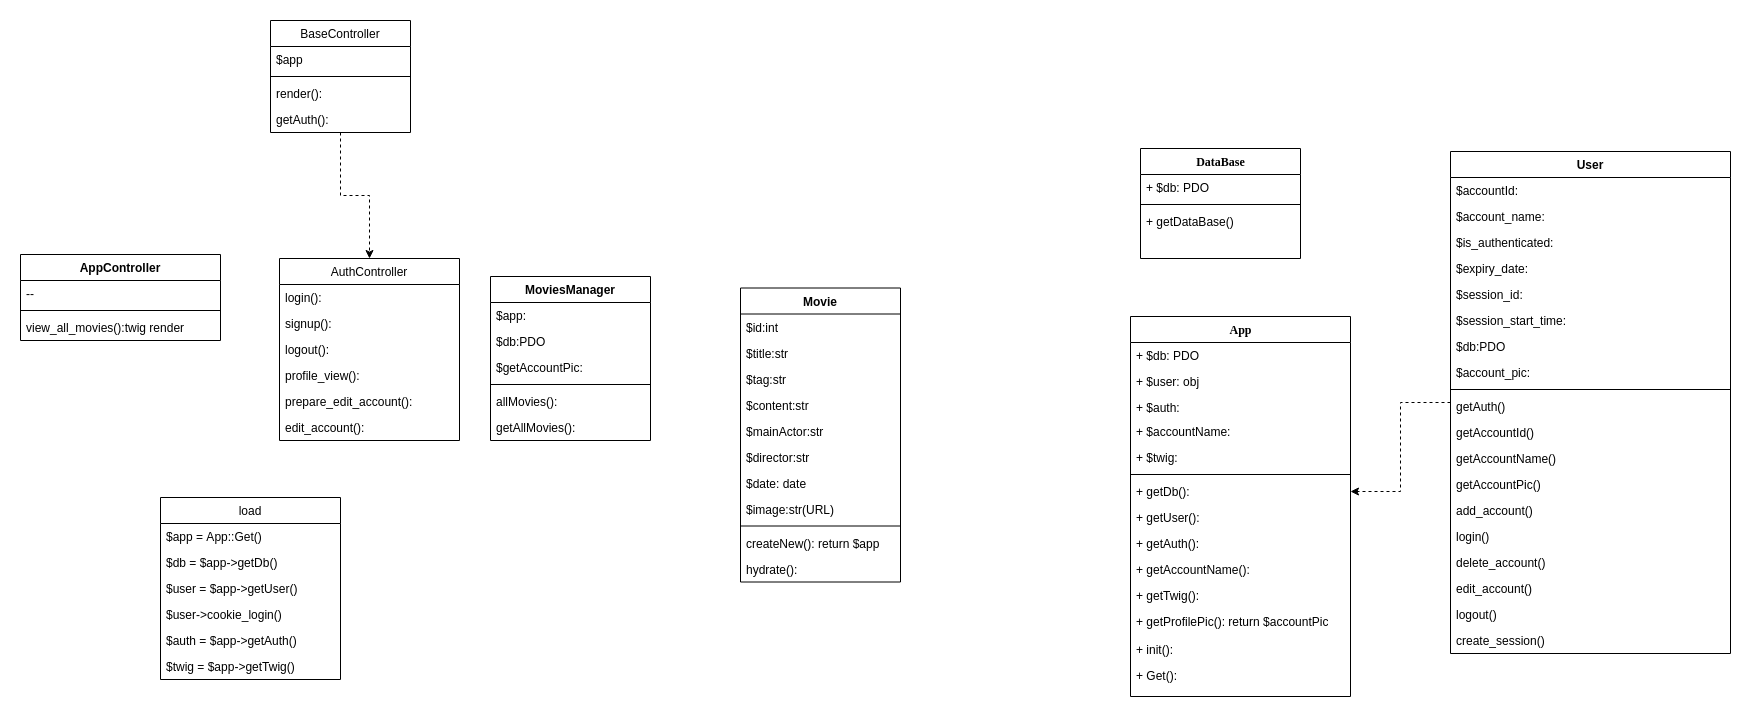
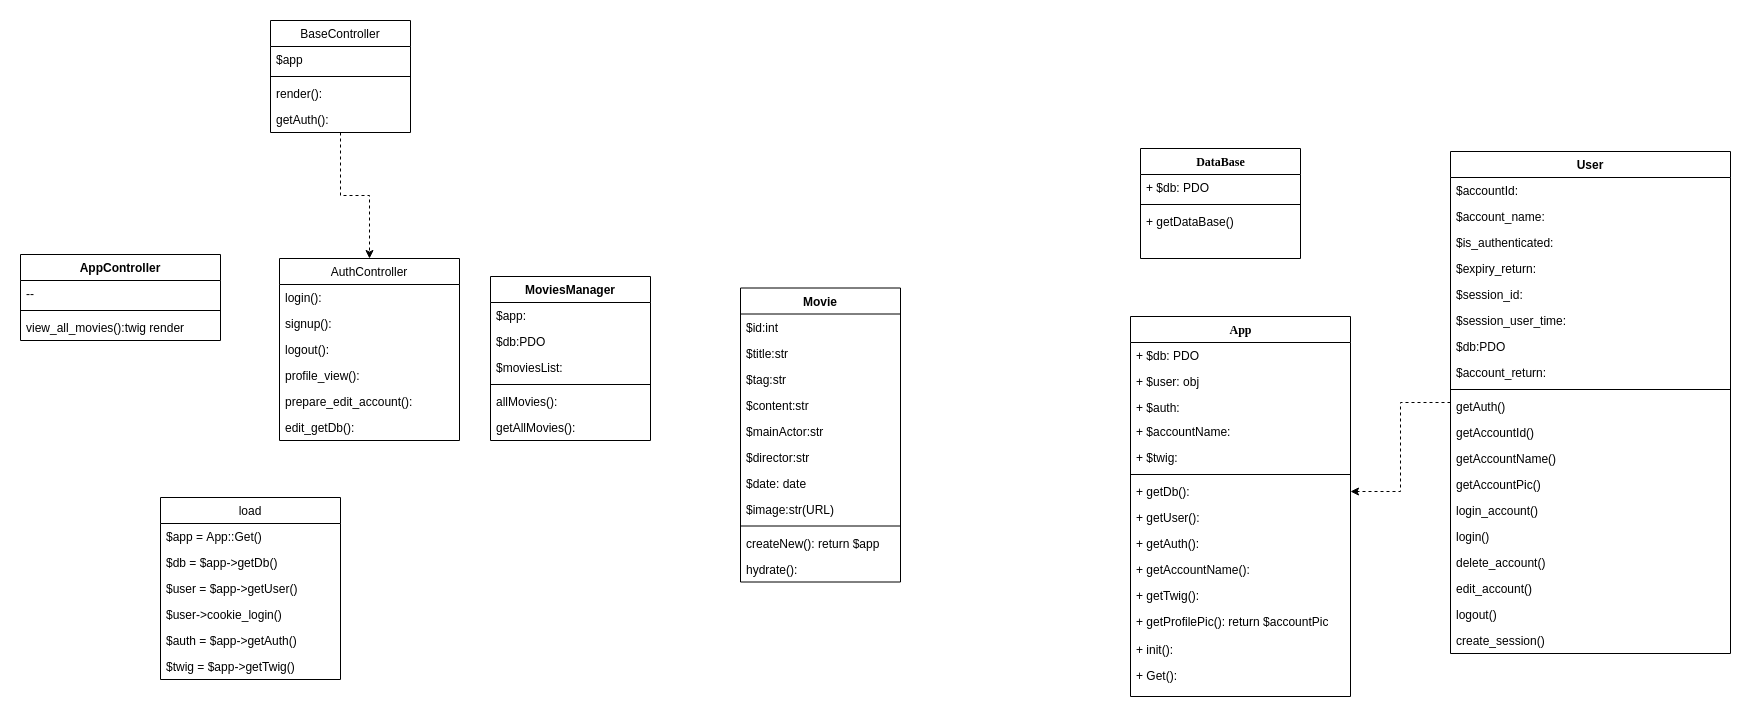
(1497, 269) -> (1503, 269)
(1519, 321) -> (1515, 321)
(543, 368) -> (532, 368)
(1497, 373) -> (1508, 373)
(332, 428) -> (326, 428)
(1500, 511) -> (1503, 511)
